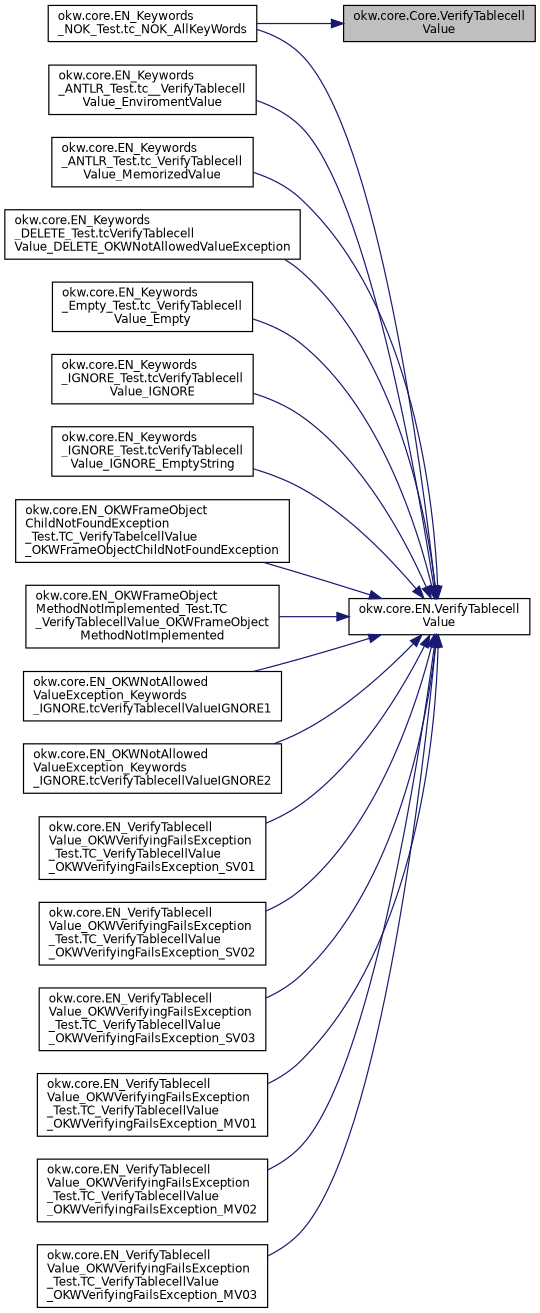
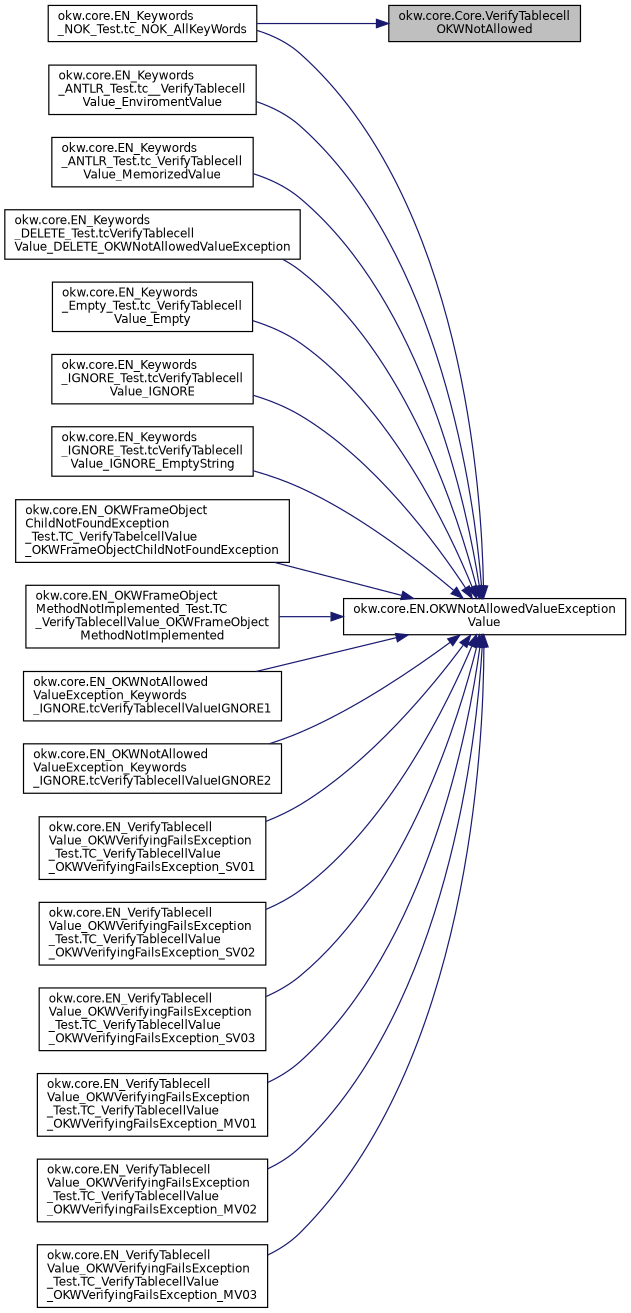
(439, 24) -> (485, 24)
(439, 617) -> (485, 617)
